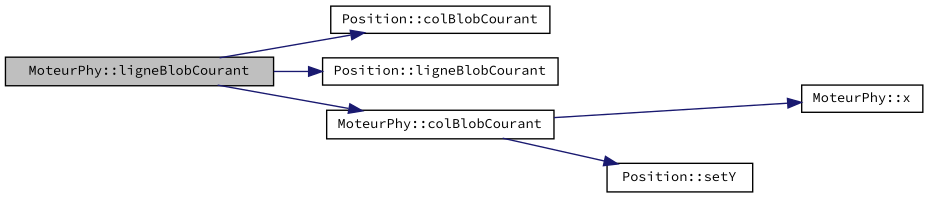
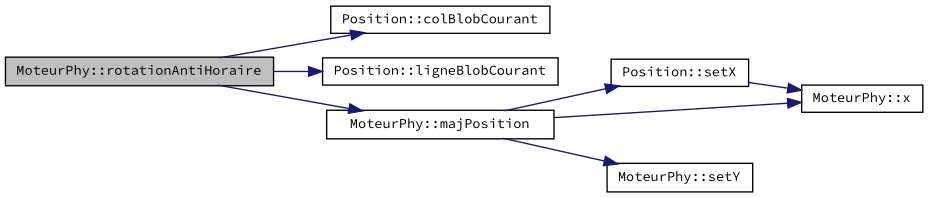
(140, 71) -> (140, 71)
none -> (680, 73)
(440, 125) -> (440, 125)
(680, 178) -> (680, 178)
